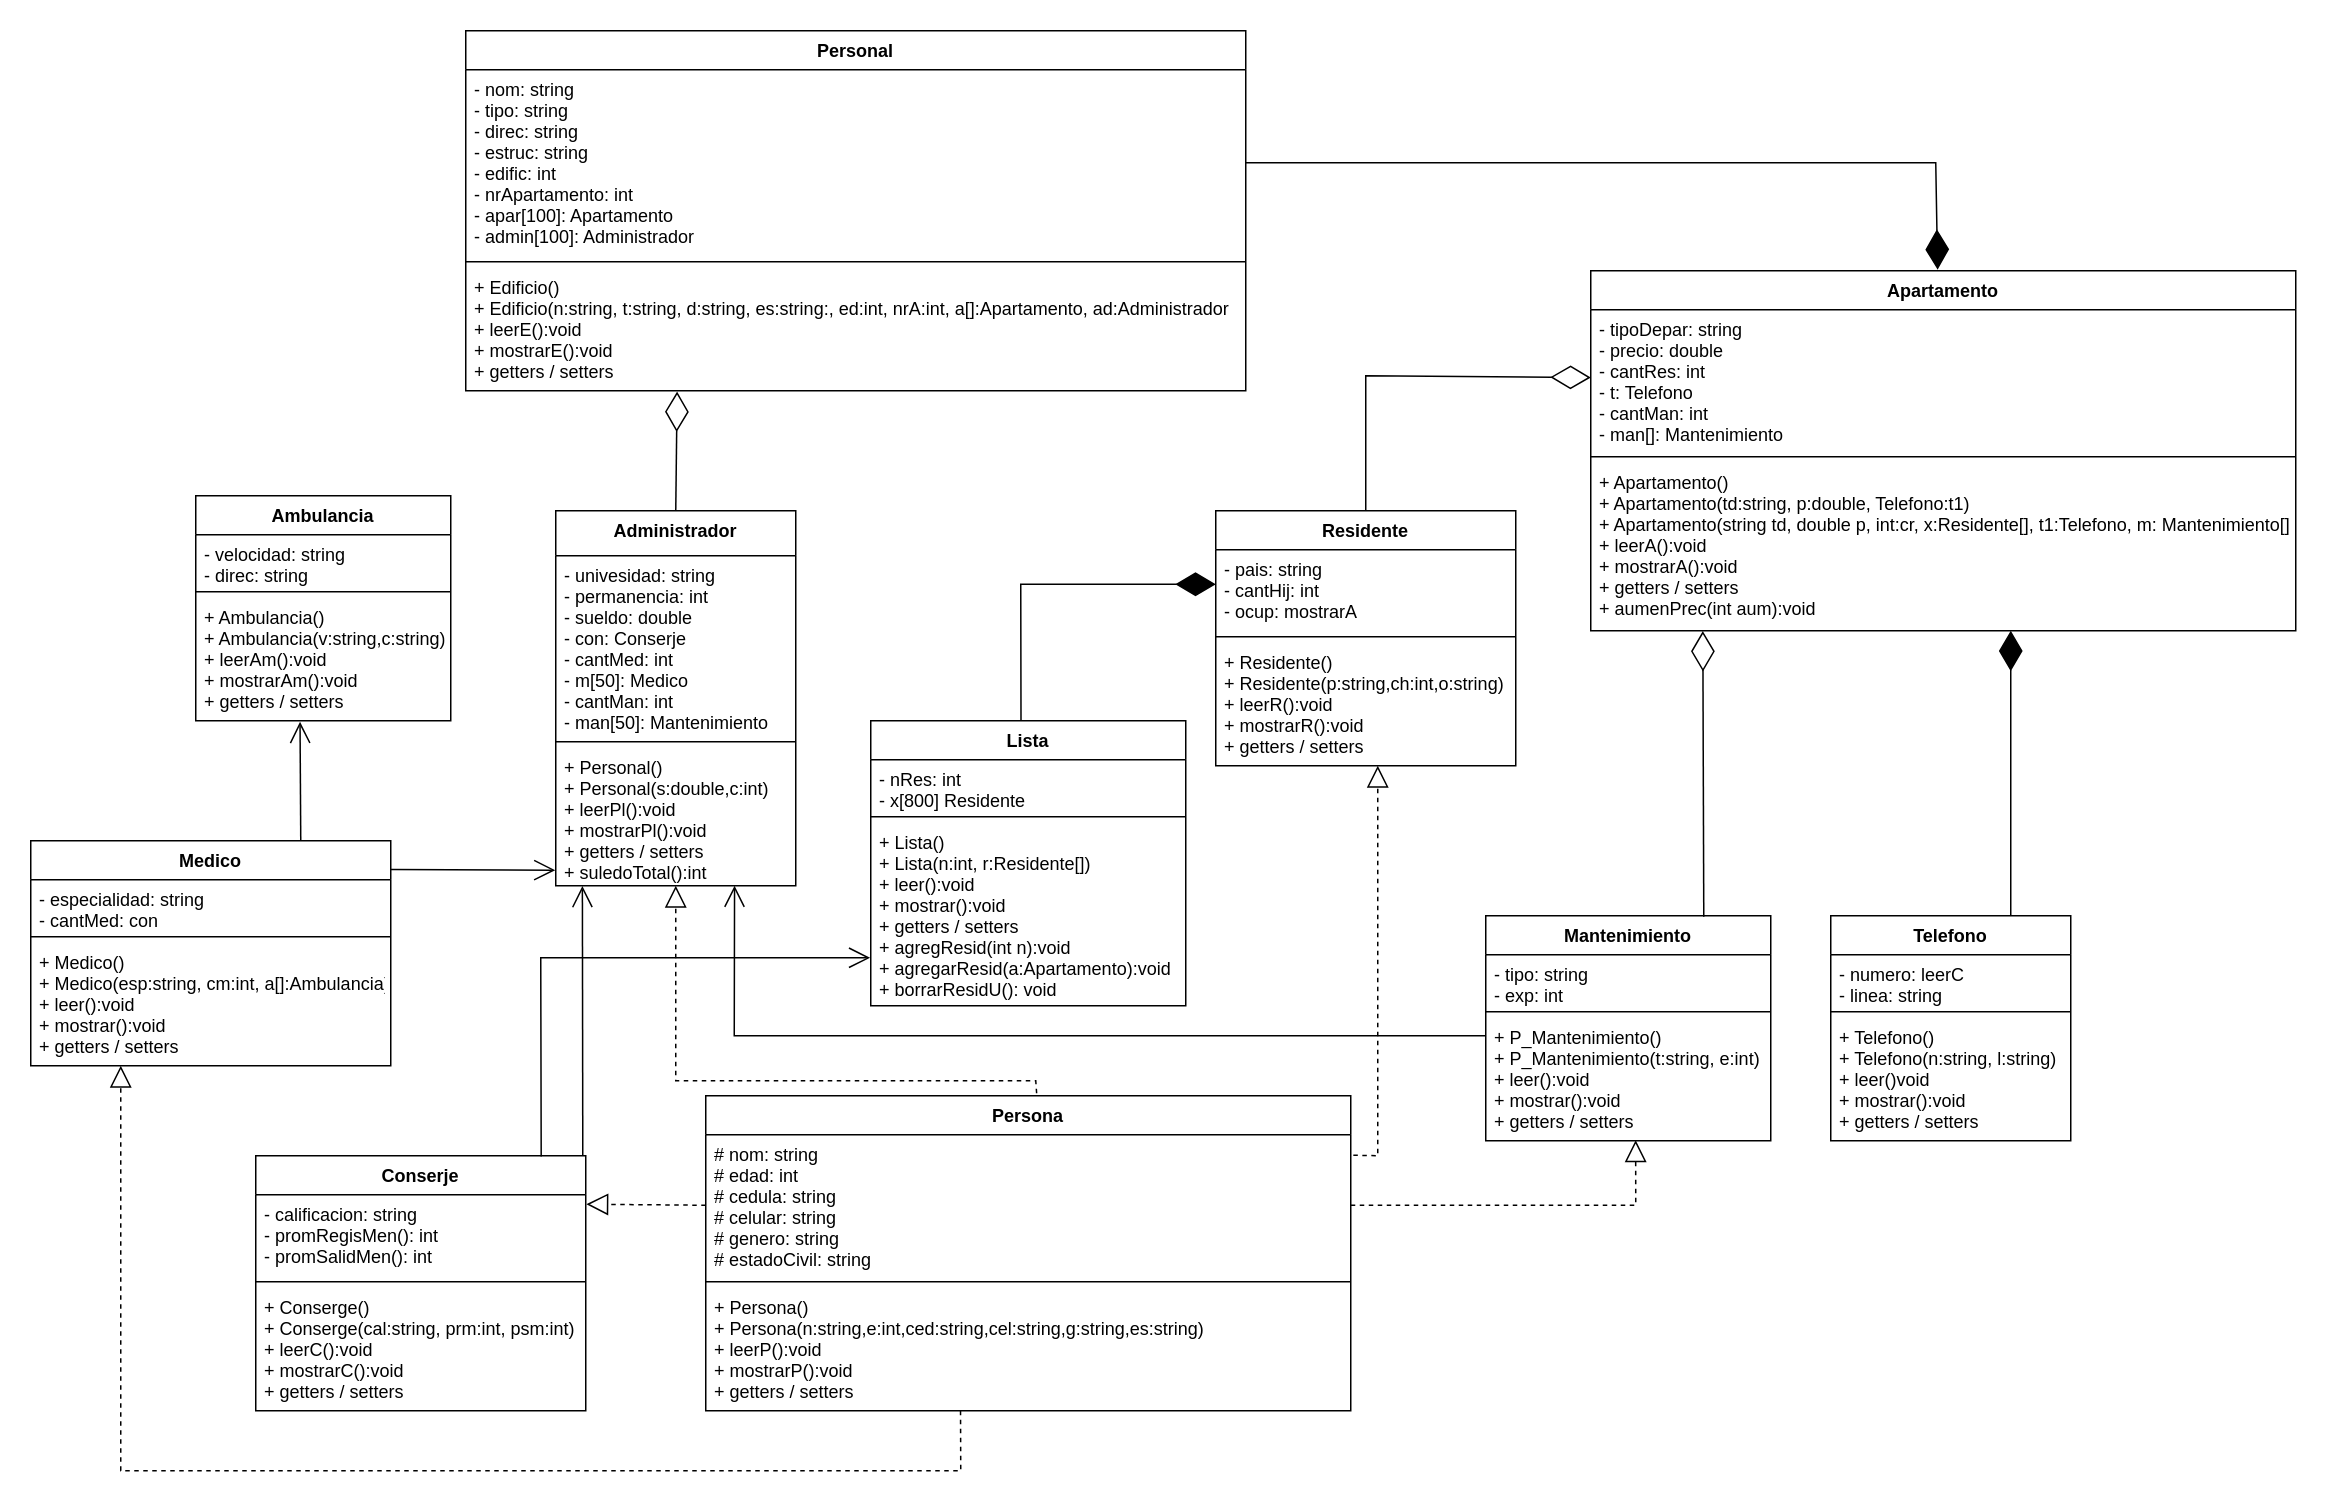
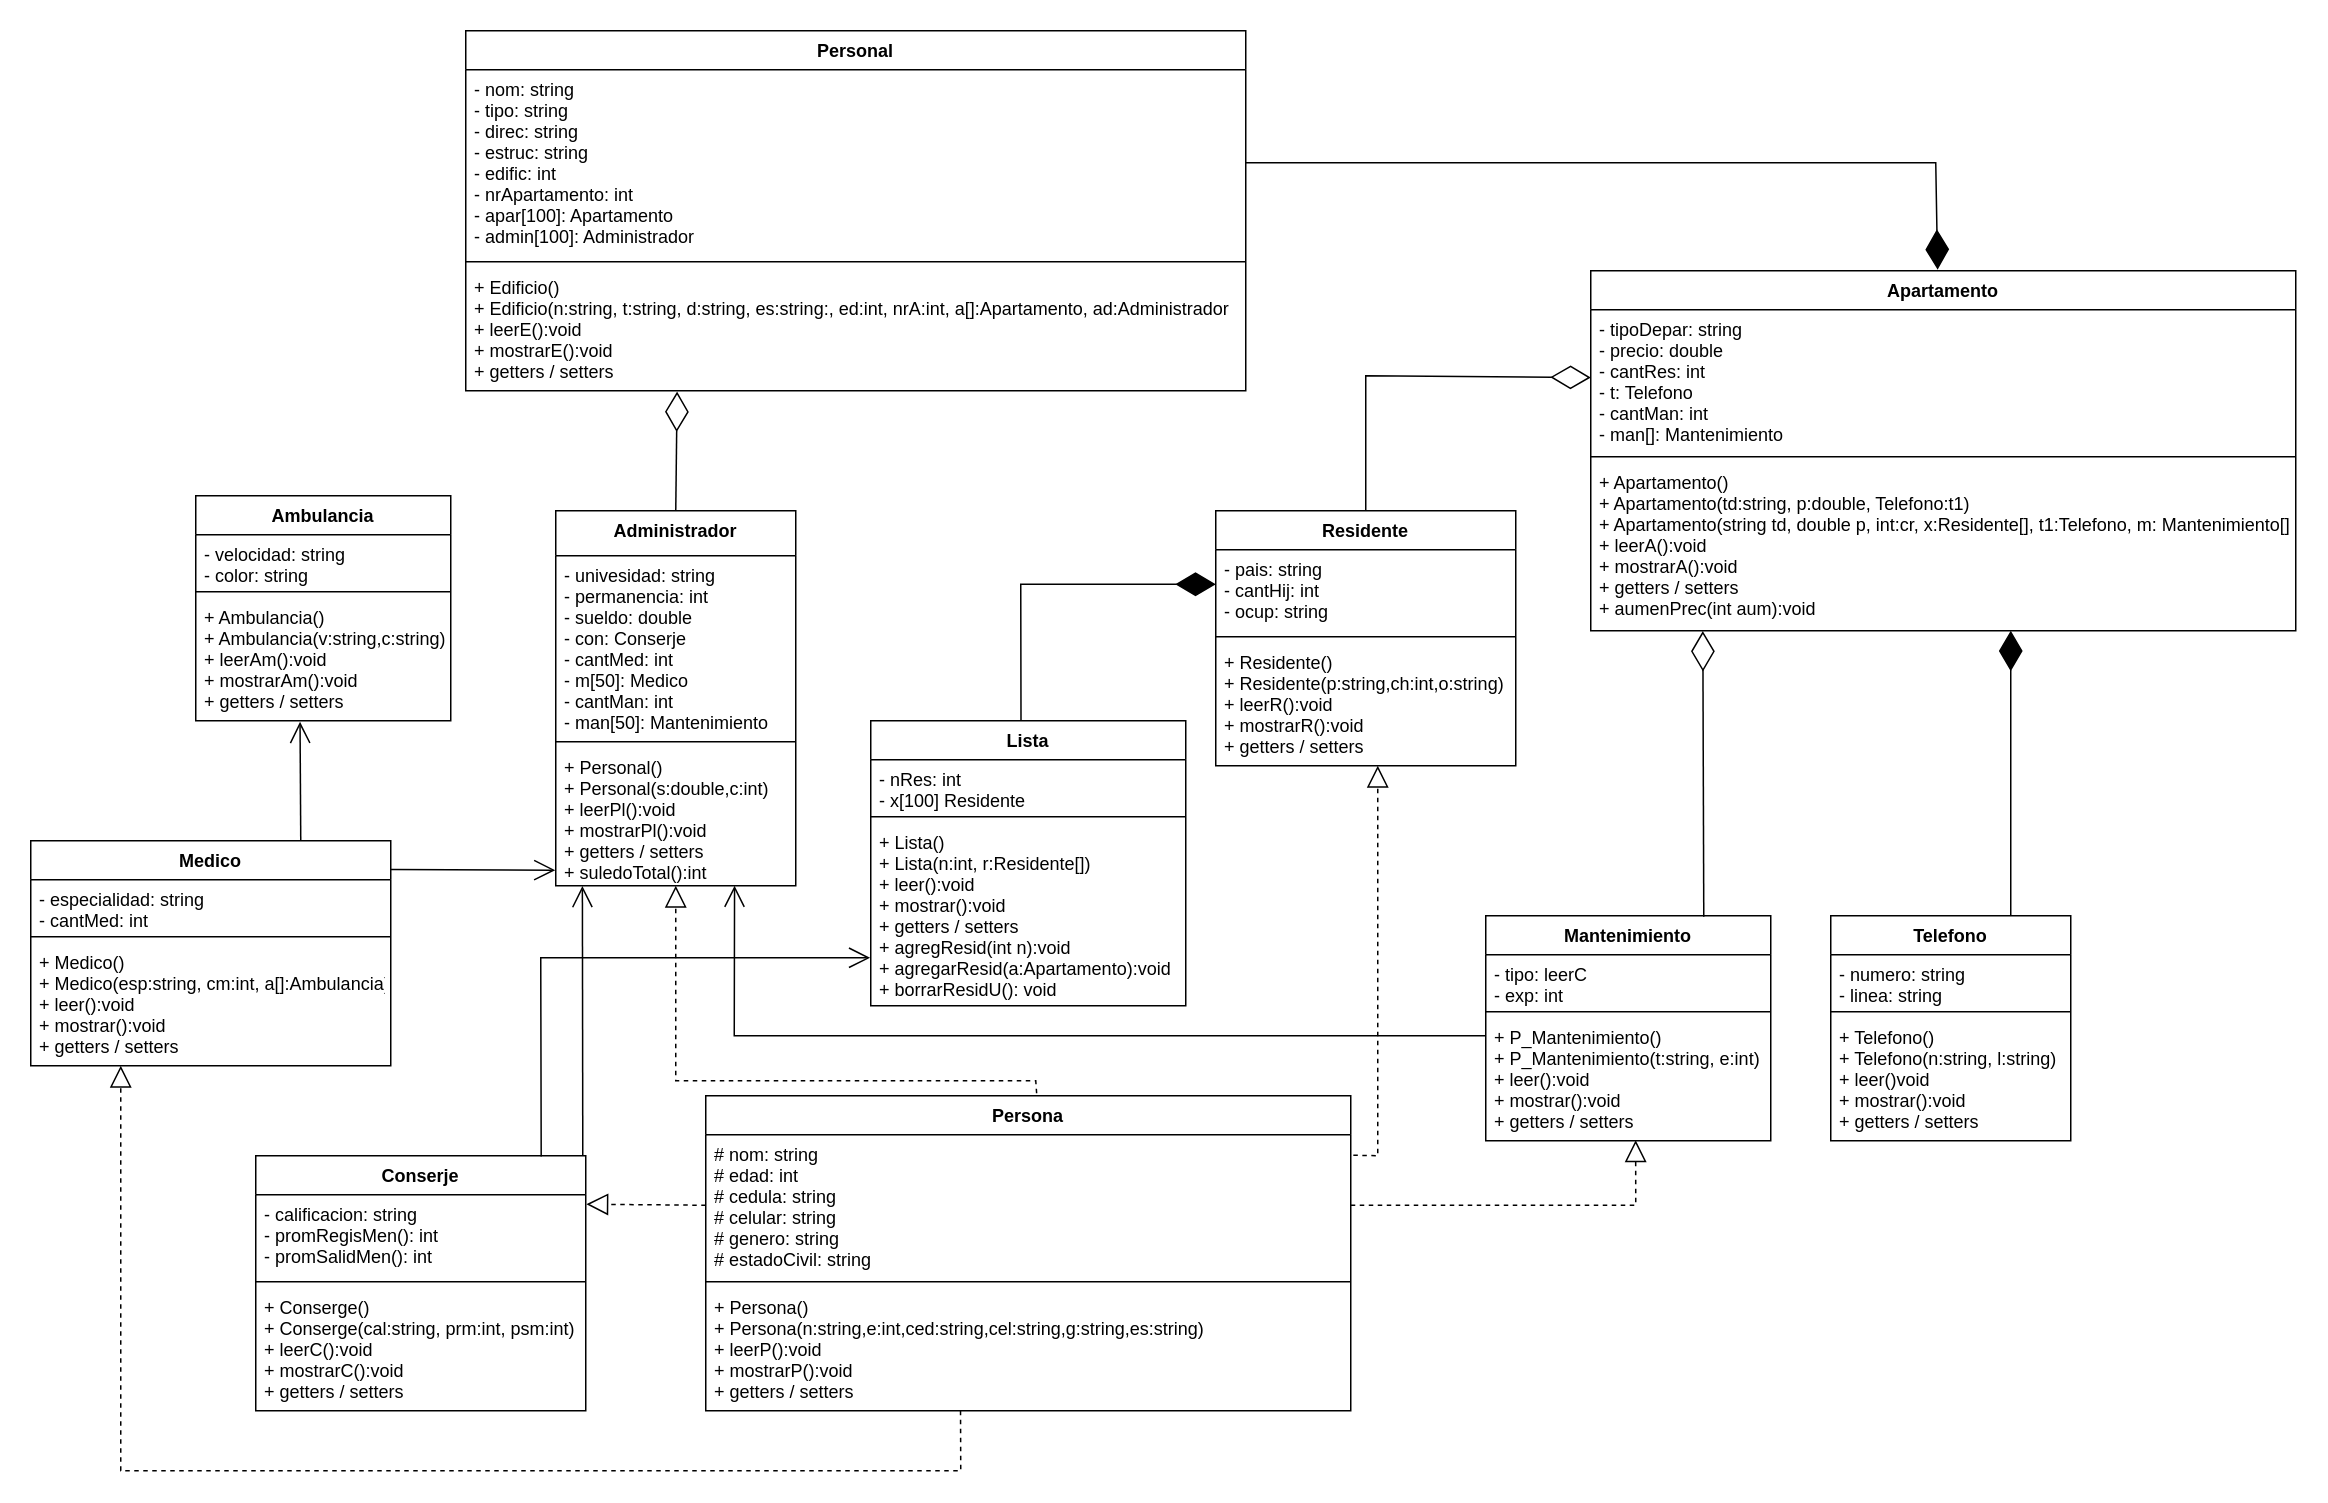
(286, 555) -> (286, 555)
(1283, 570) -> (1283, 570)
(925, 780) -> (925, 780)
(134, 900) -> (134, 900)
(1553, 975) -> (1548, 975)
(1905, 975) -> (1910, 975)
